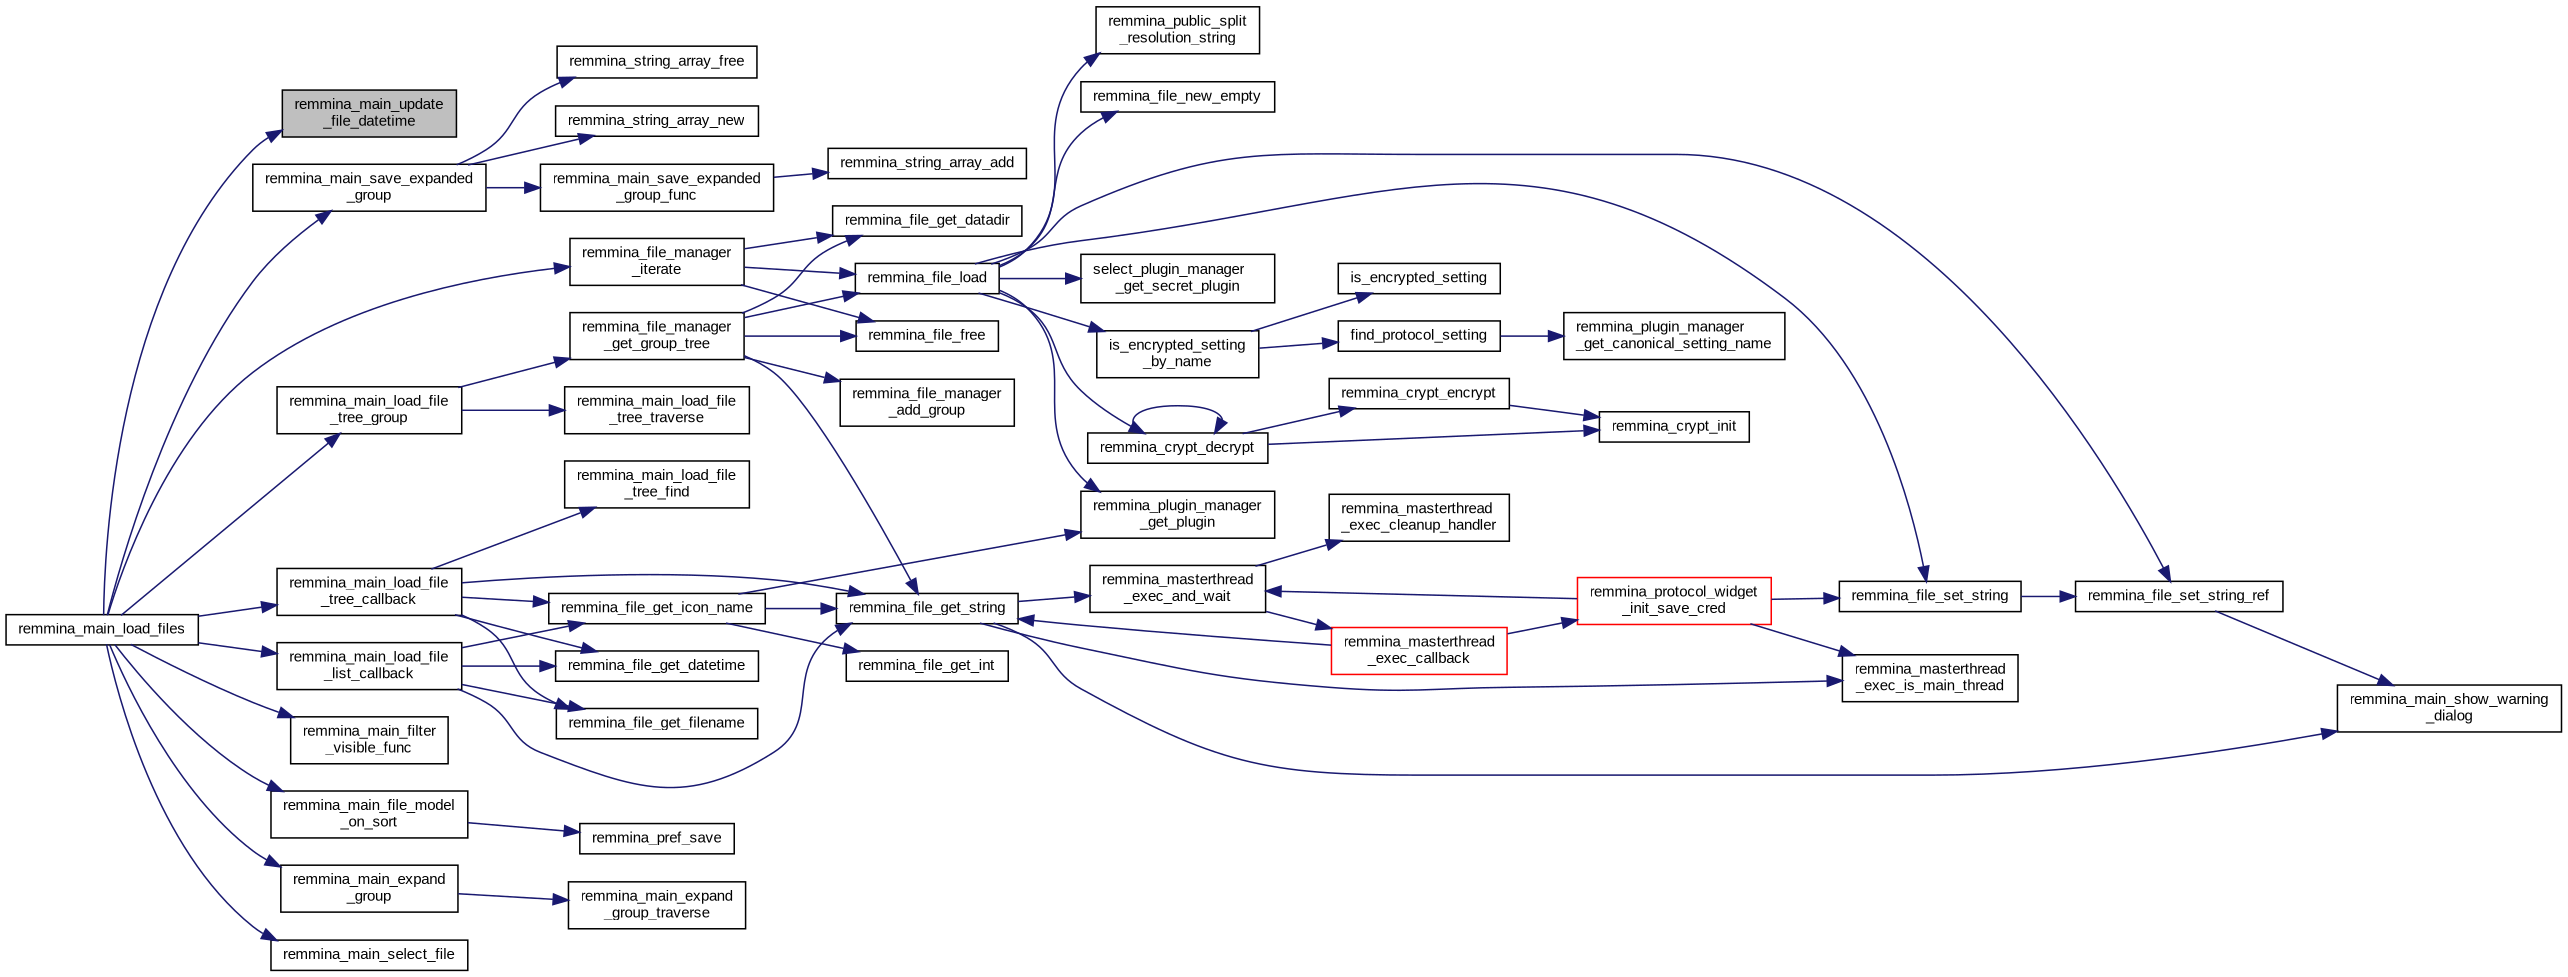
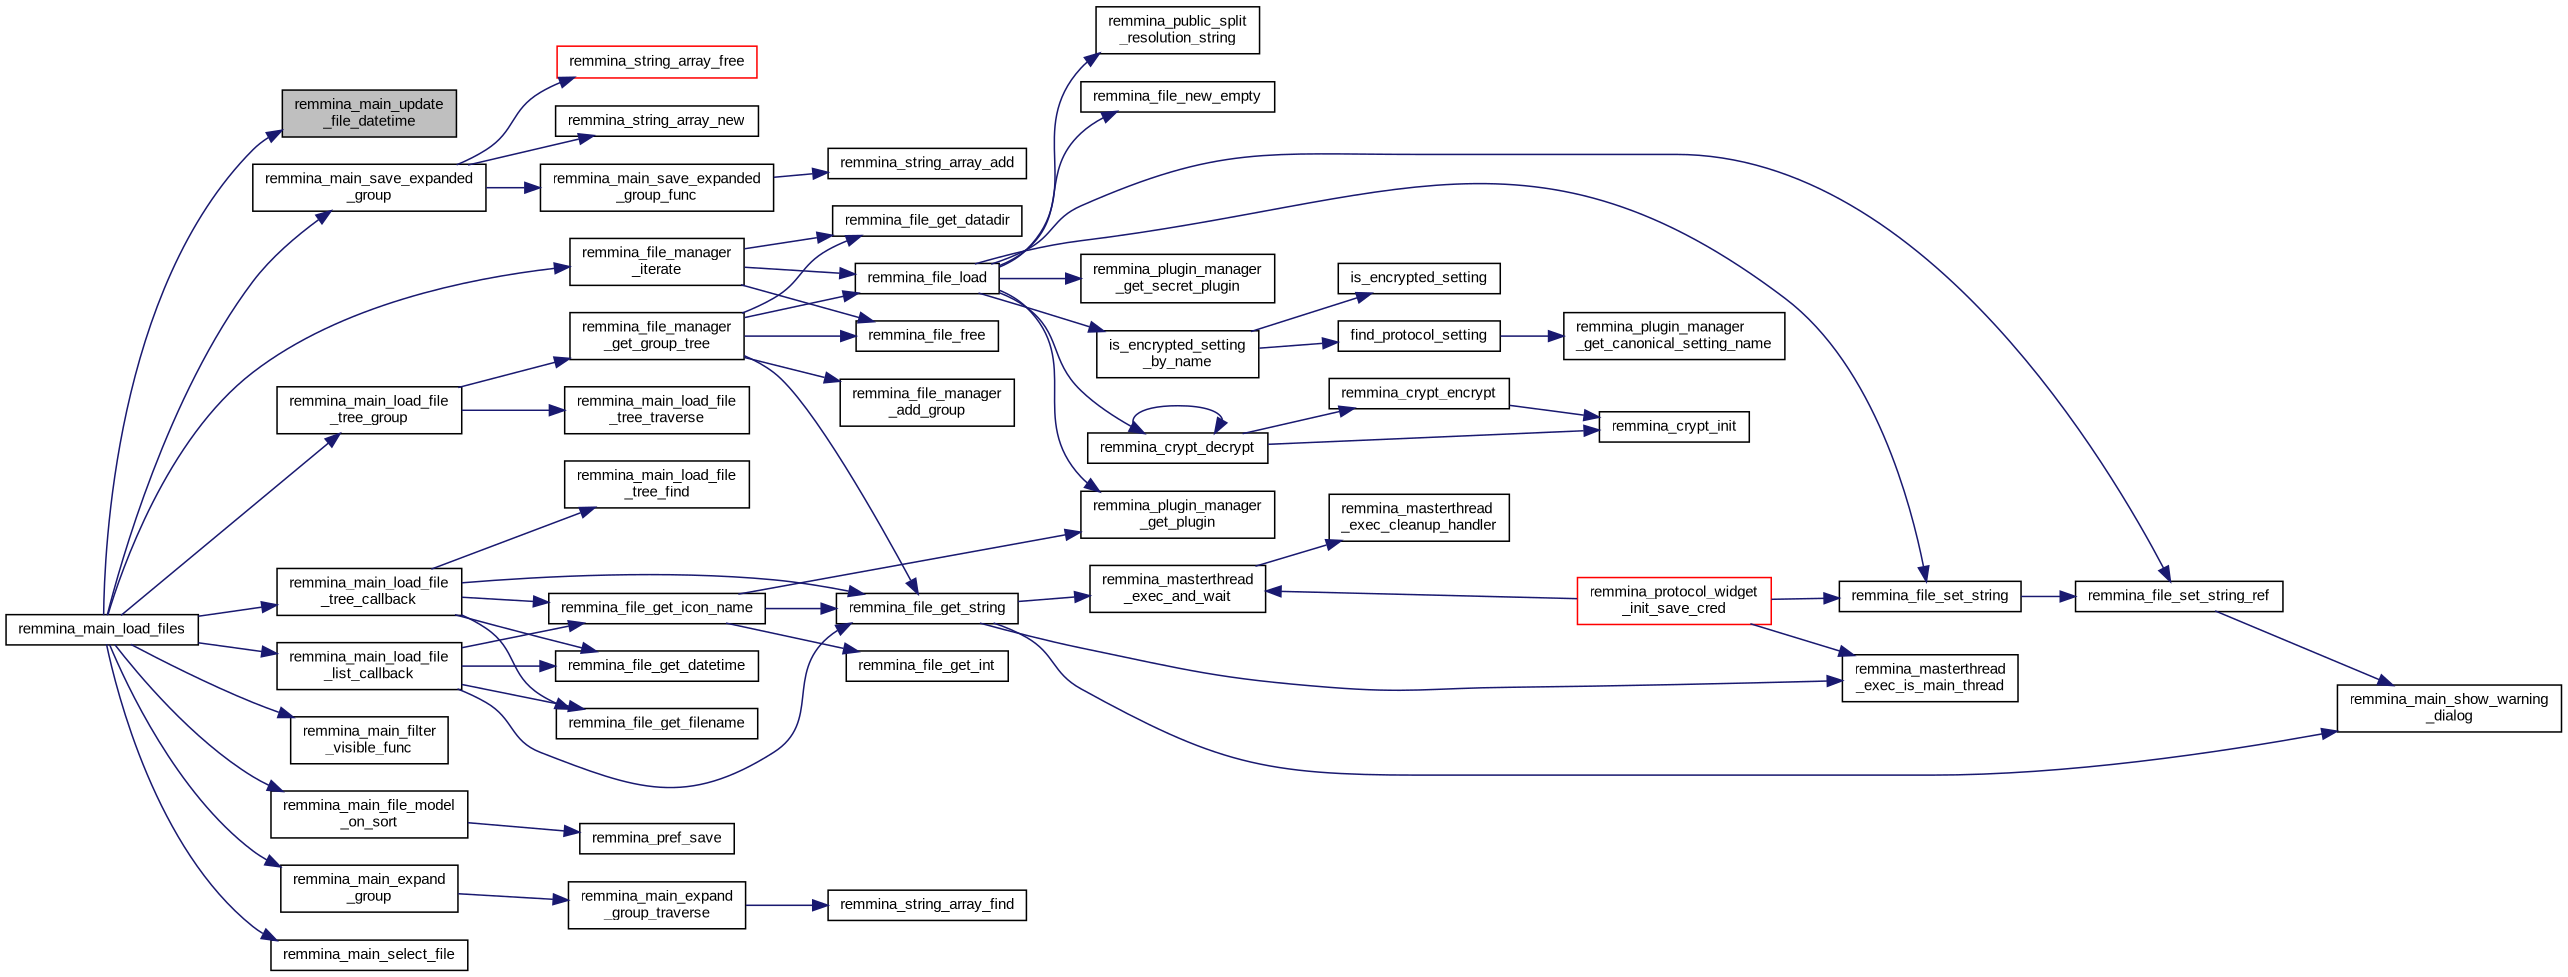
(657, 62) -> (657, 62)
(1178, 279) -> (1178, 279)
(1419, 651) -> none
none -> (927, 905)
